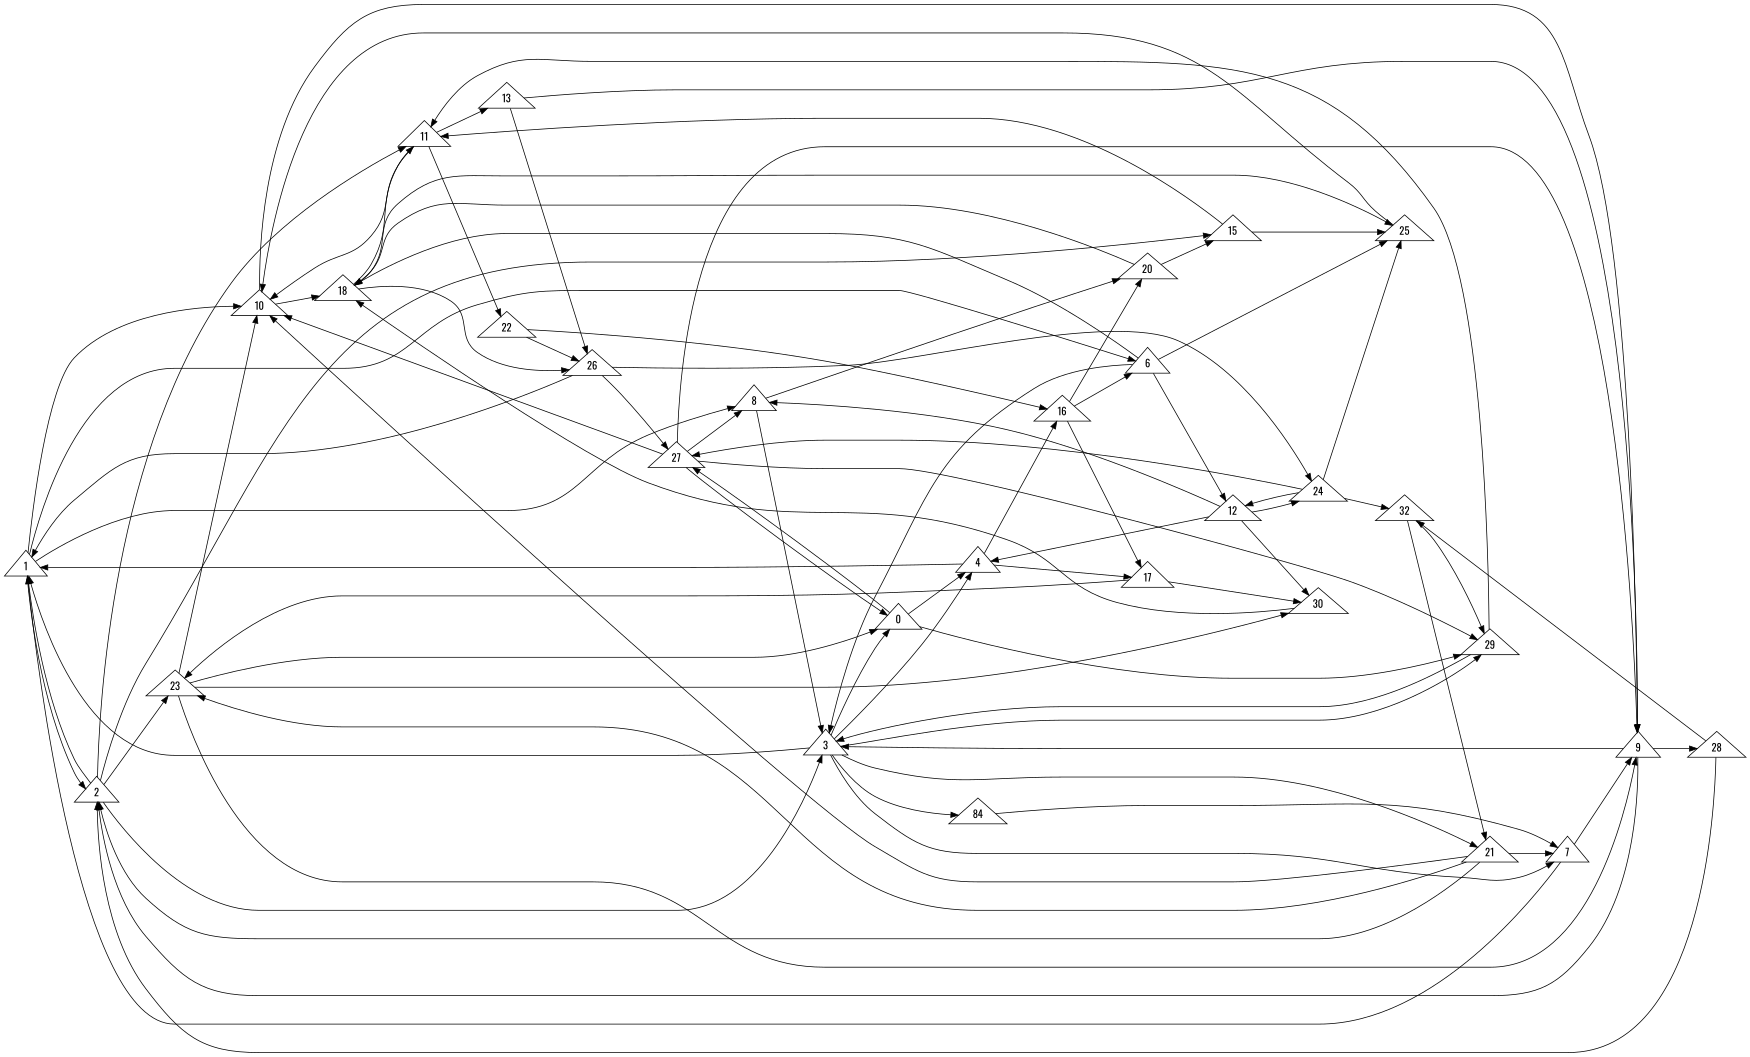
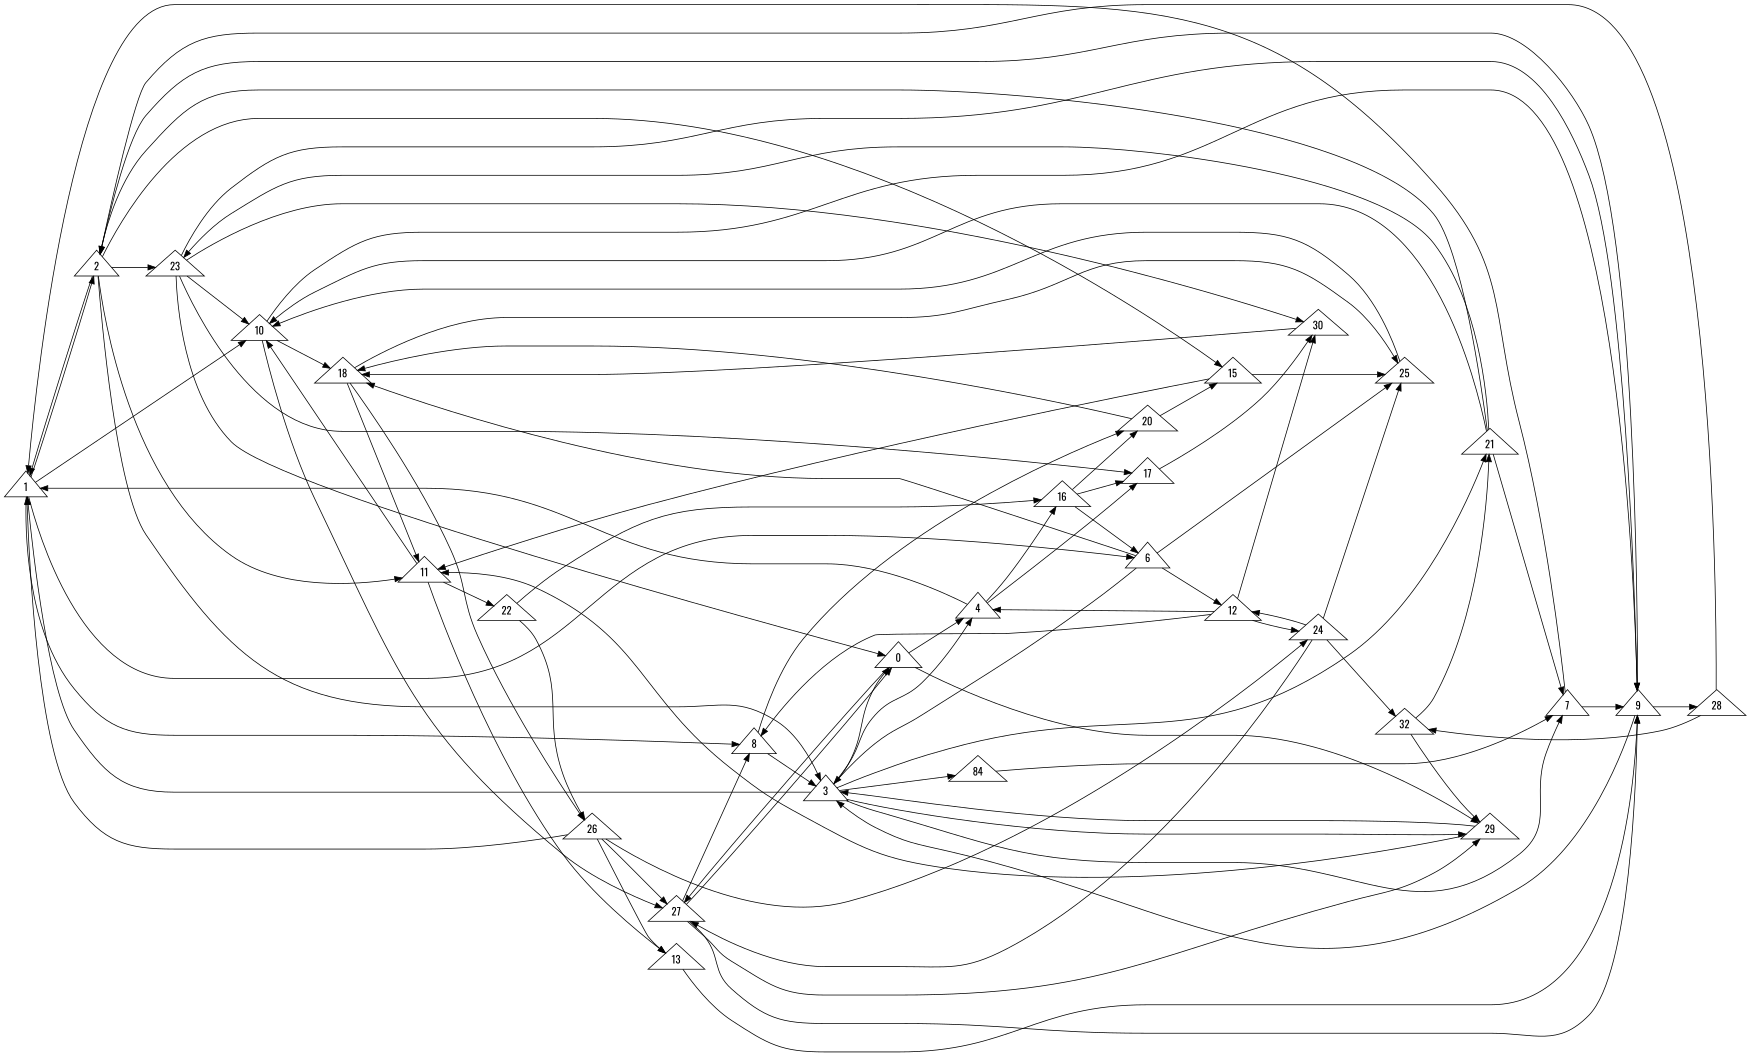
(548, 227) -> (629, 901)
(468, 383) -> (398, 668)
(649, 596) -> (616, 433)
